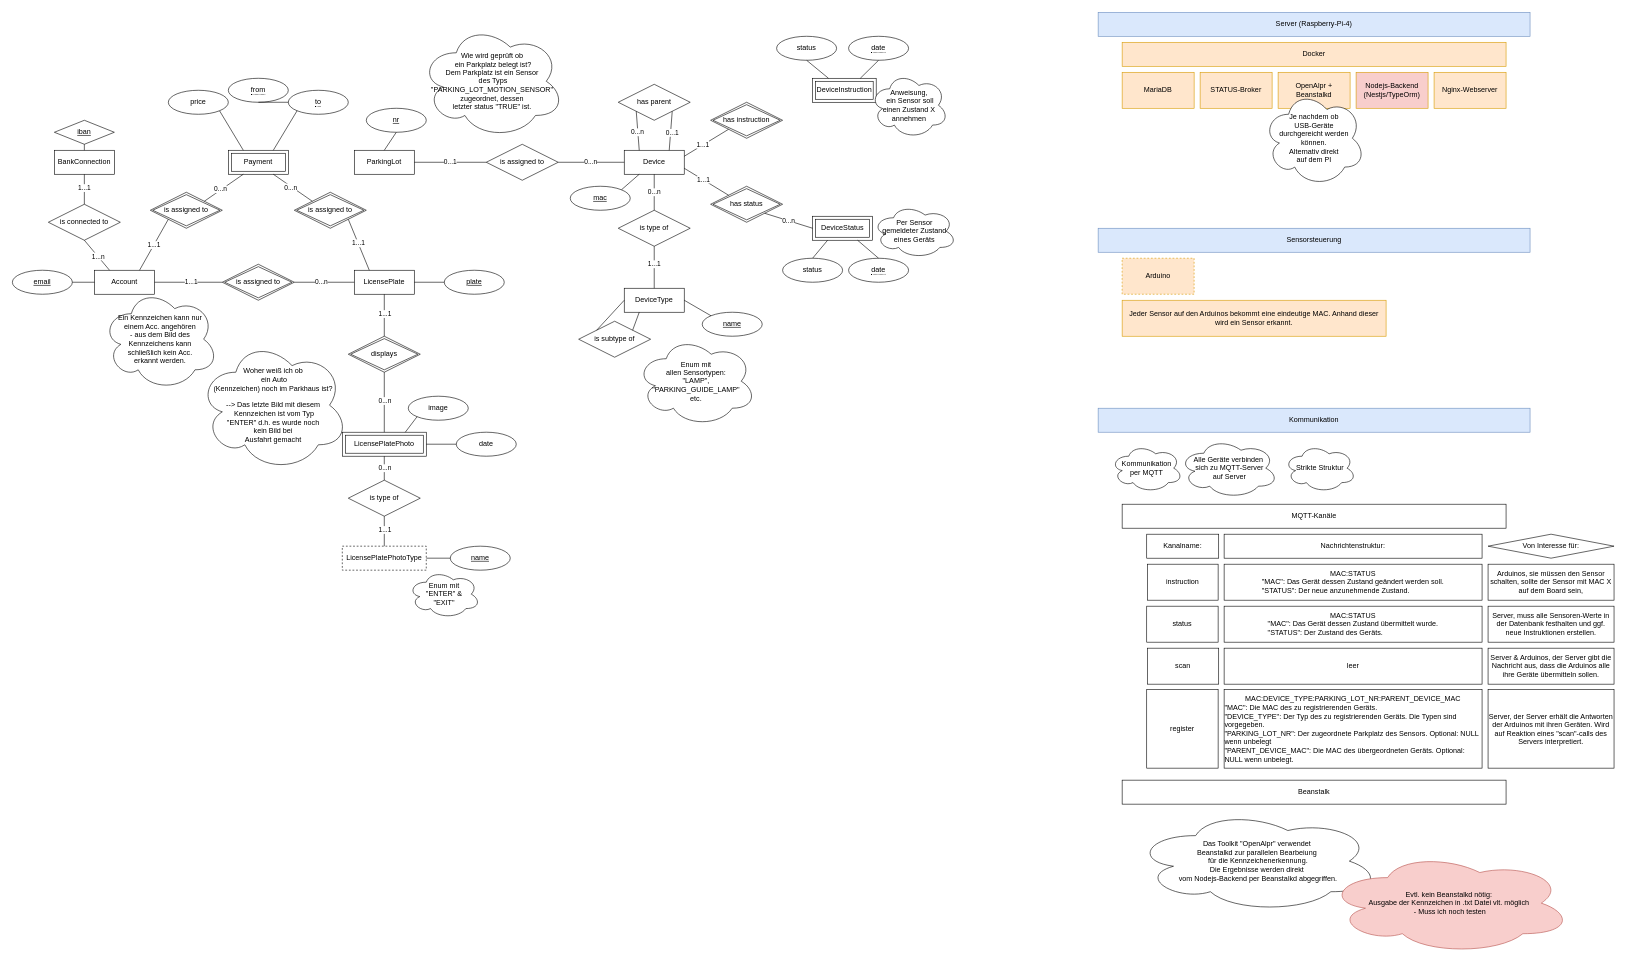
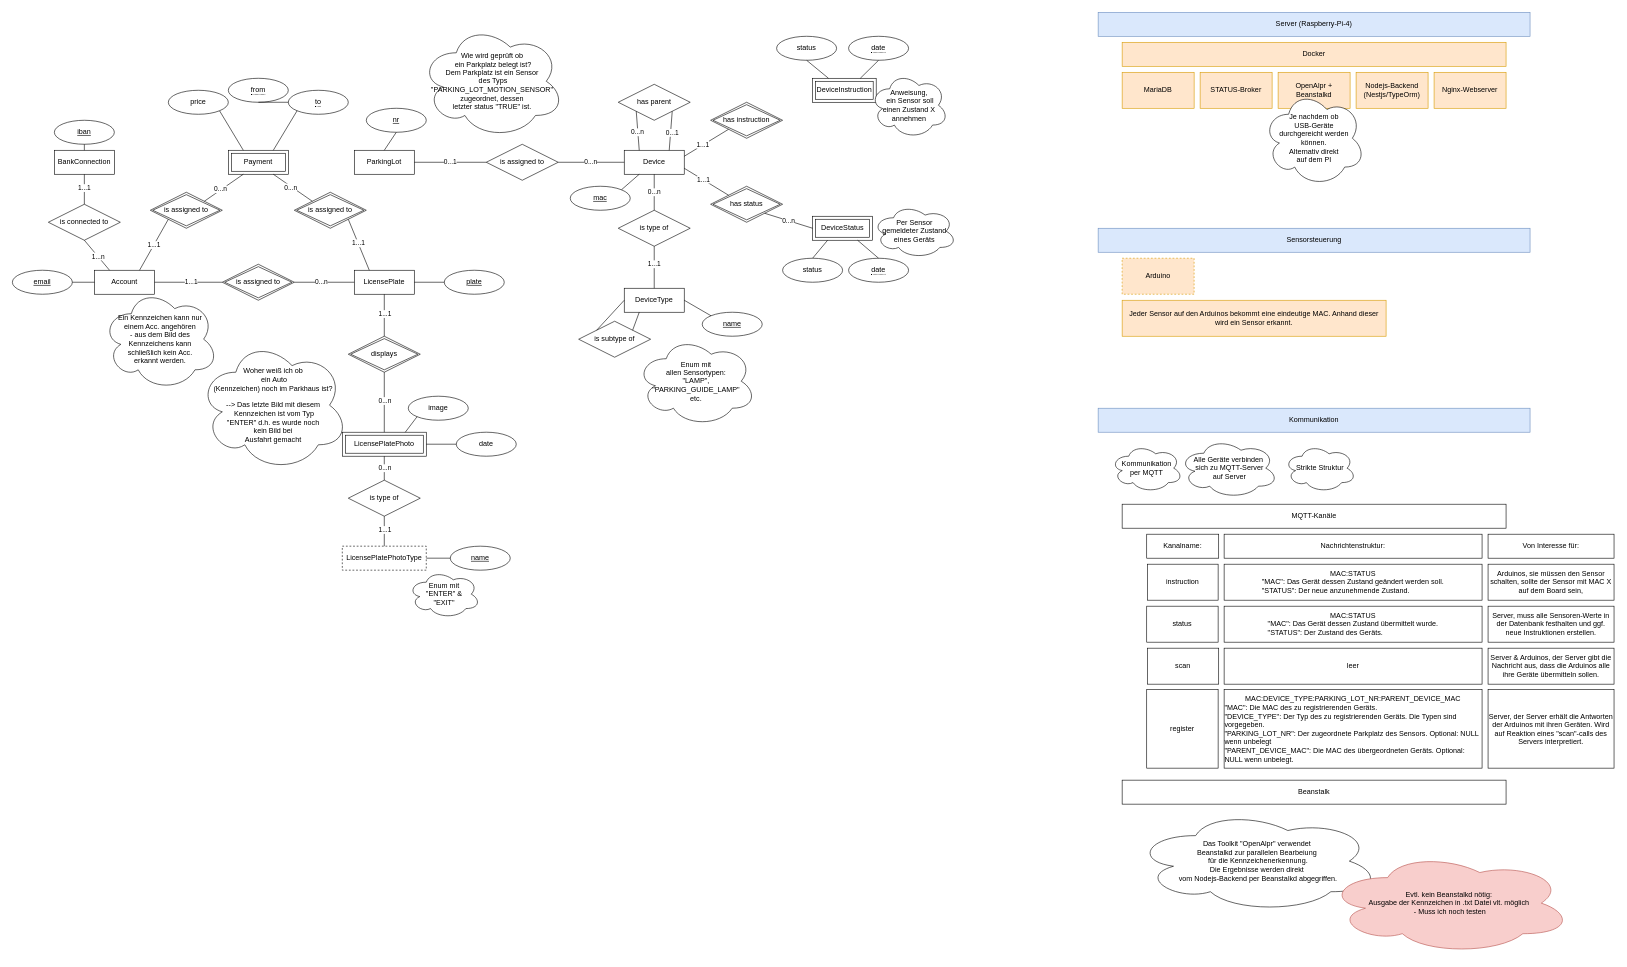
(1392, 90) -> (1392, 90)
(84, 132) -> (84, 132)
(1551, 546) -> (1551, 546)
